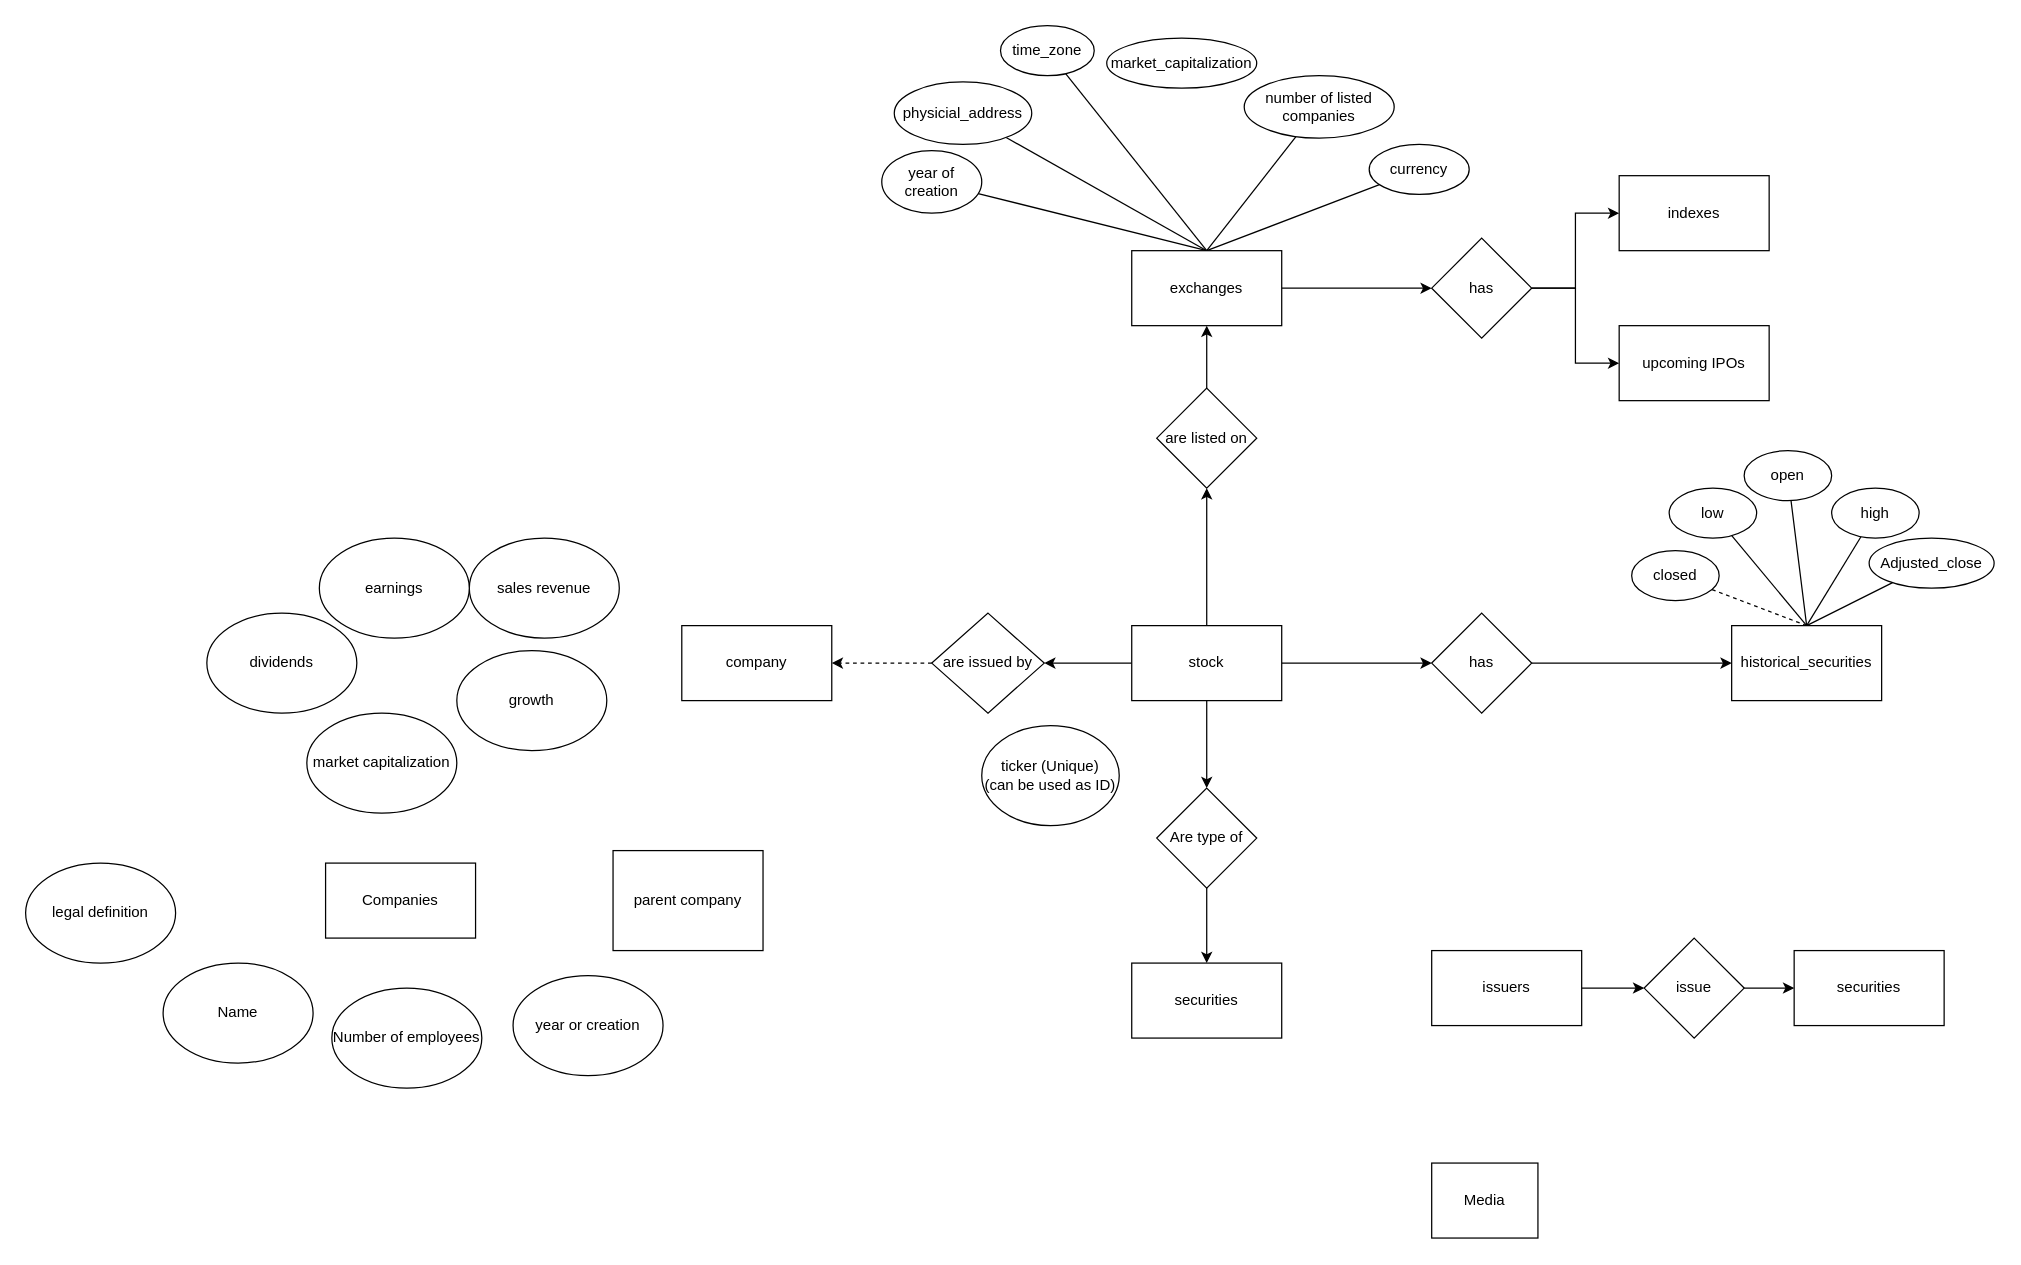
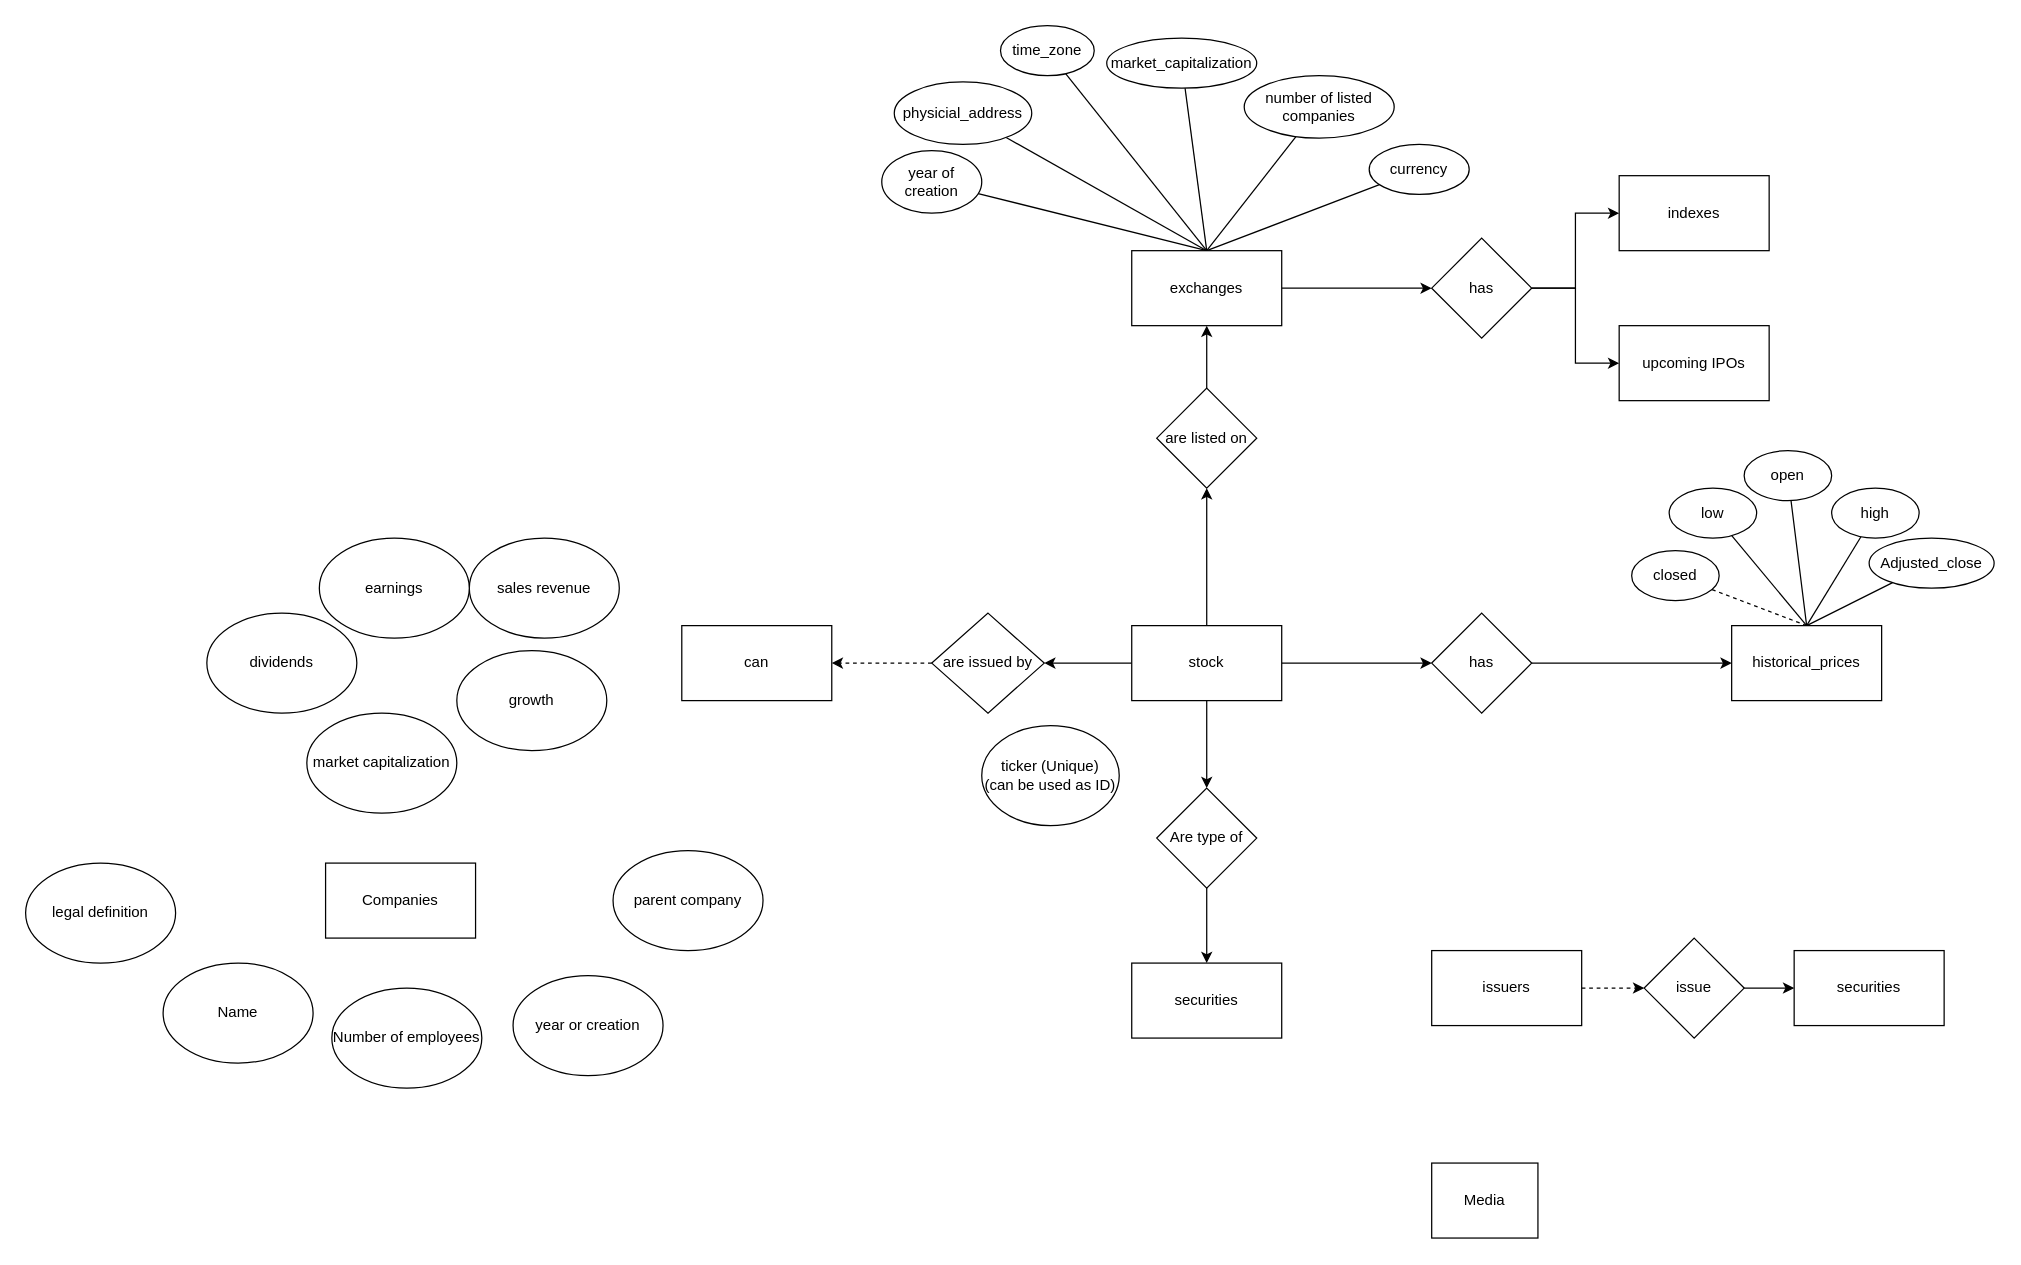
none -> (1196, 167)
(757, 663) -> (757, 663)
(1807, 663) -> (1807, 663)
(688, 901) -> (688, 901)
(1609, 988) -> (1609, 988)
